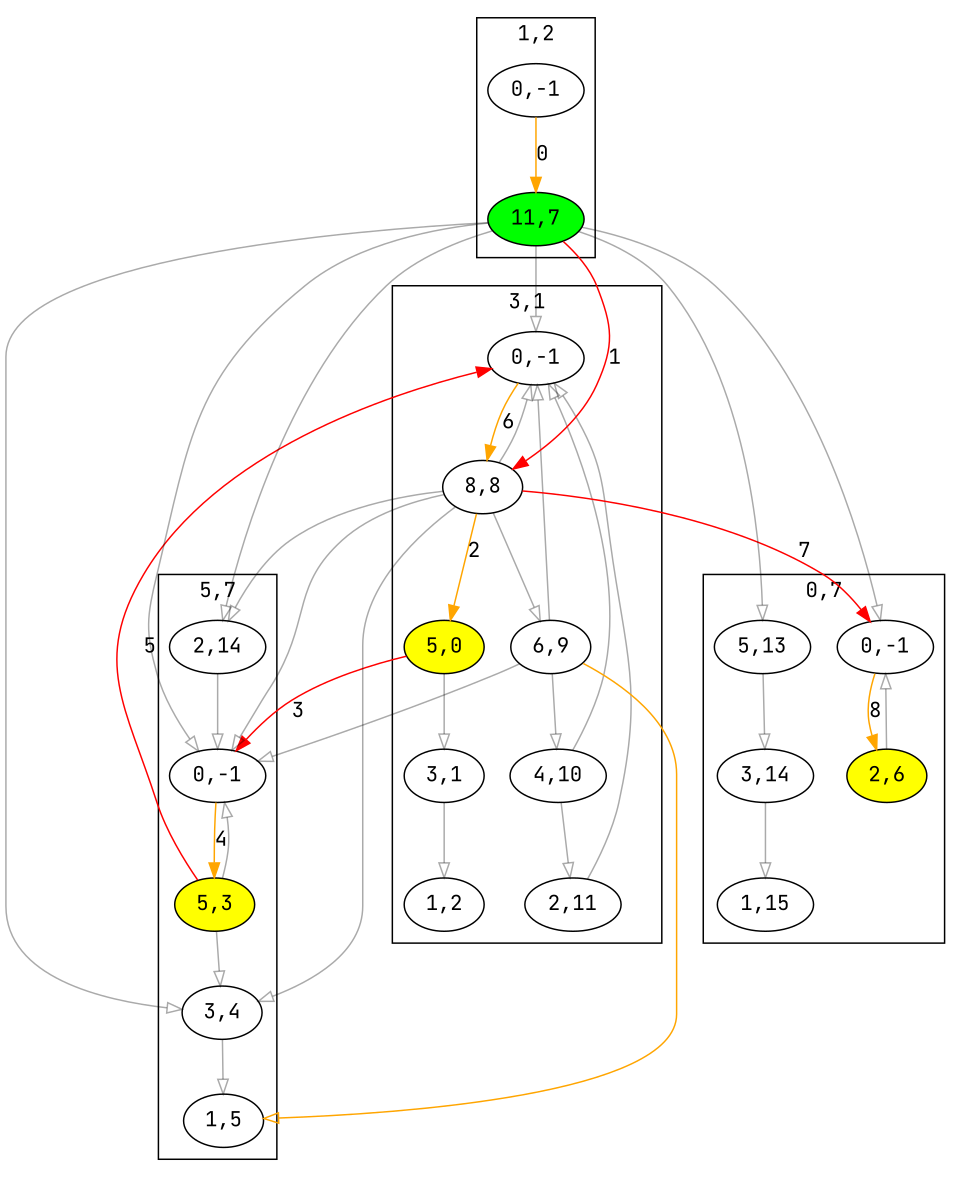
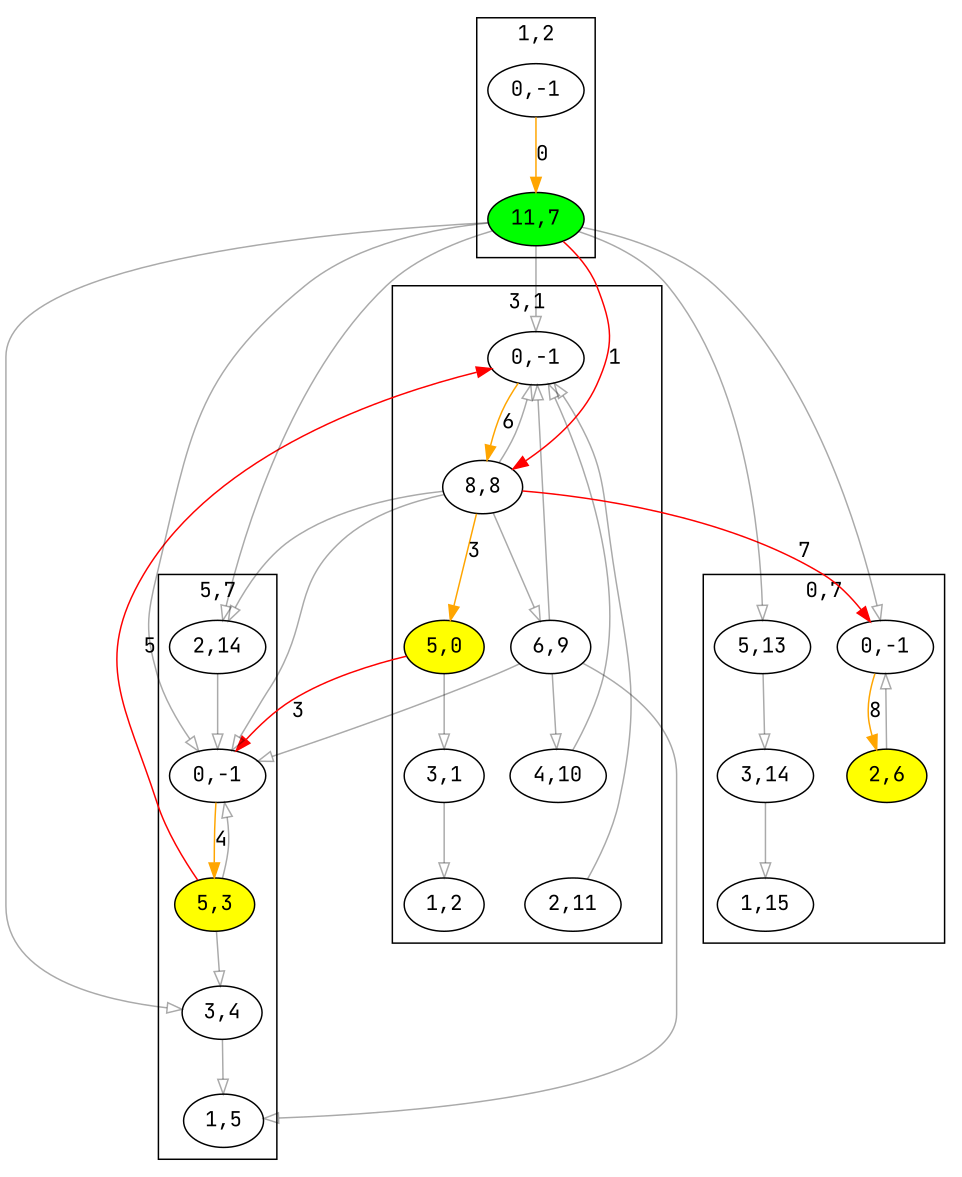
(475, 552) -> (475, 552)
(363, 757) -> none
(565, 833) -> none
(669, 1031) -> (669, 1031)
